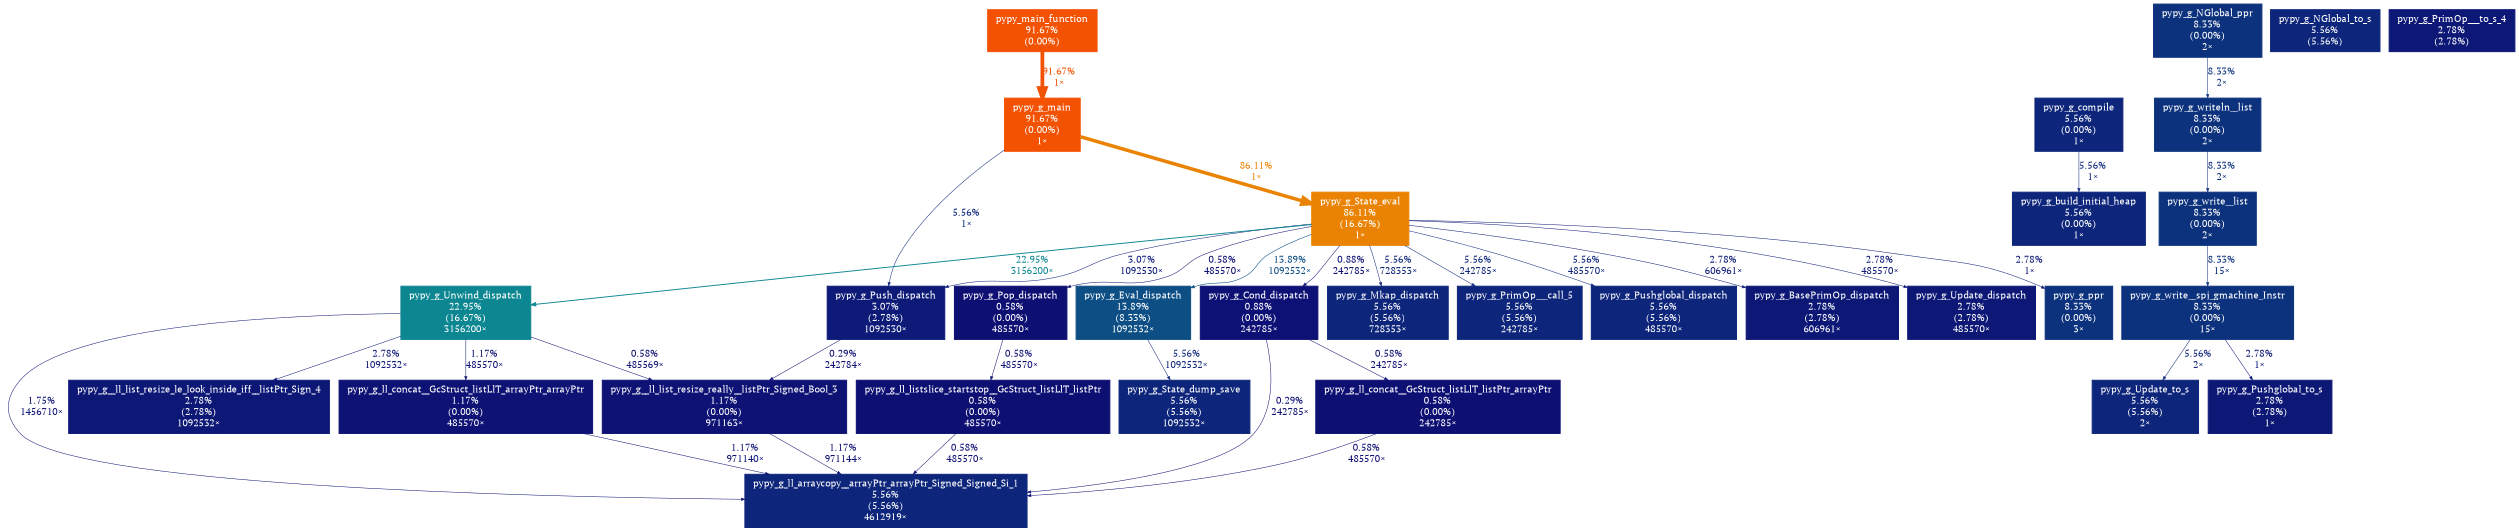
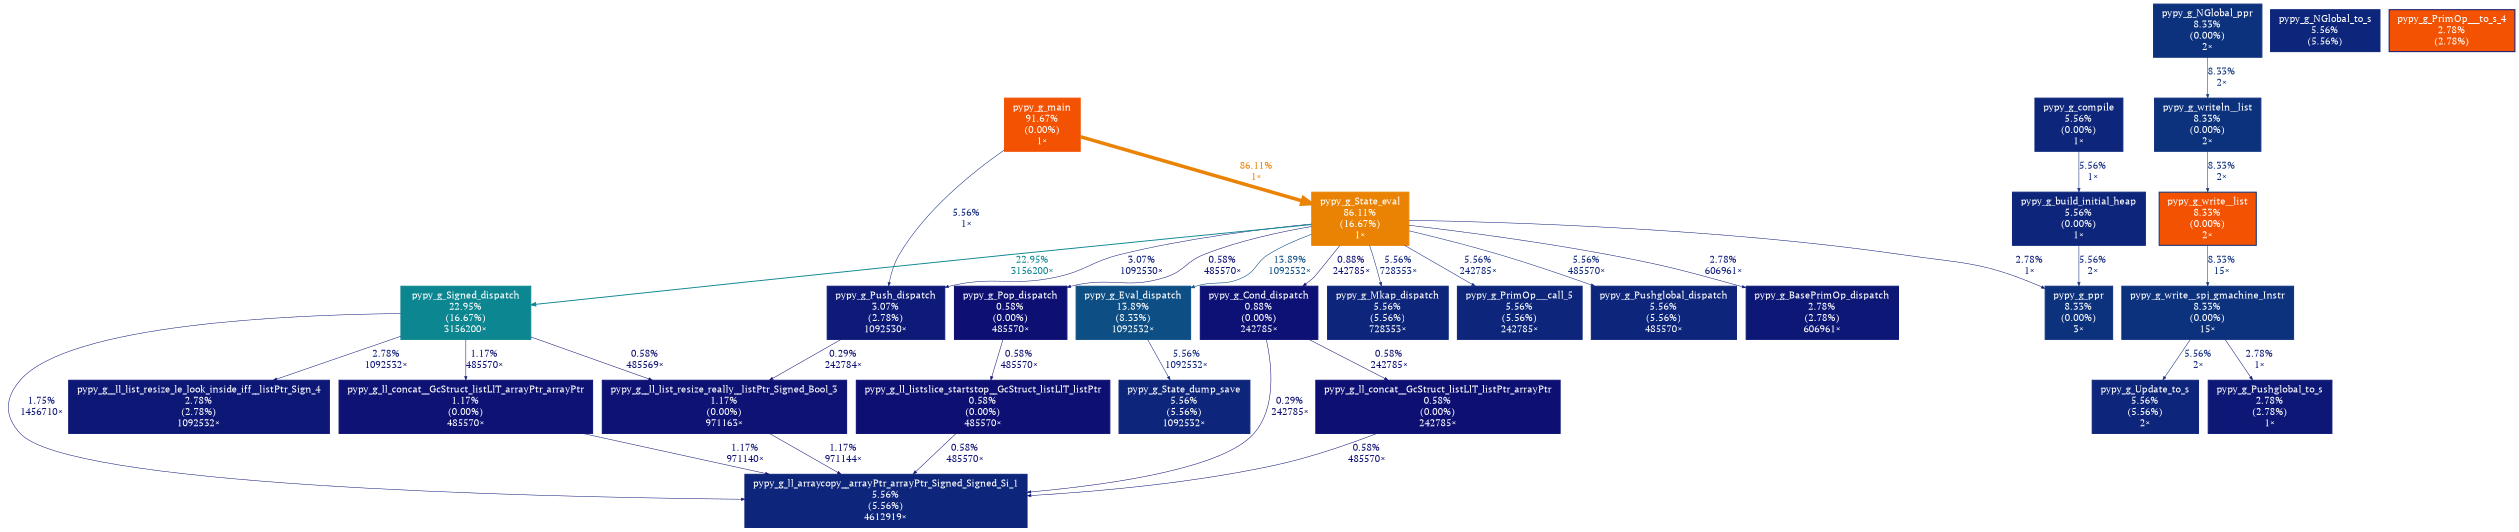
(1042, 31) -> none
(2452, 31) -> (2452, 31)
(2208, 219) -> (2208, 219)
none -> (2079, 264)
(466, 313) -> (466, 313)
(1972, 313) -> none
